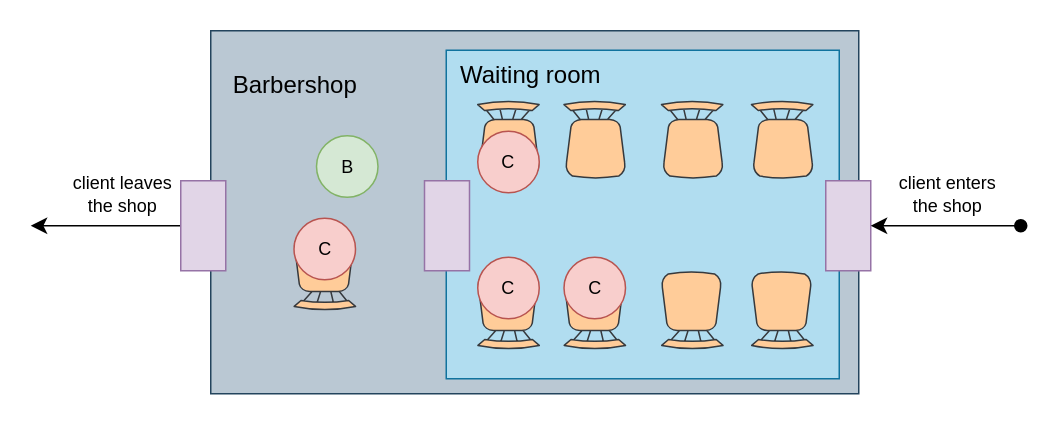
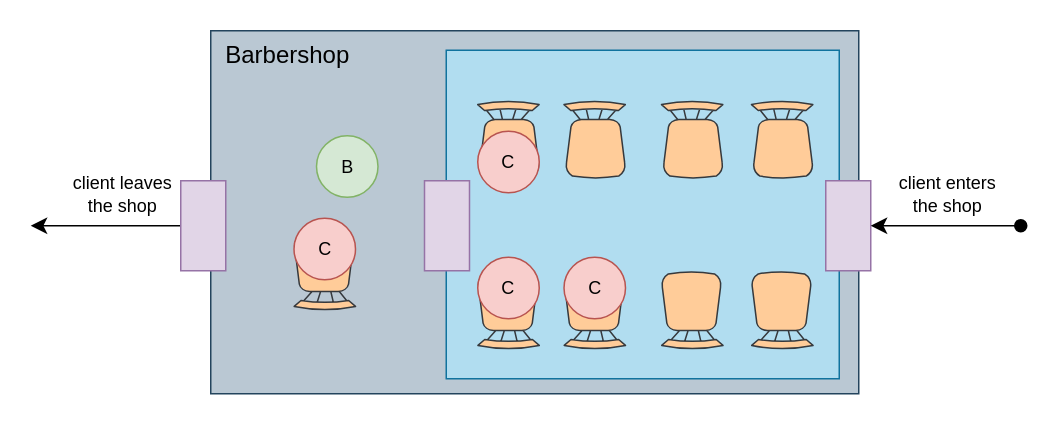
(530, 74) -> none
(294, 84) -> (287, 54)
